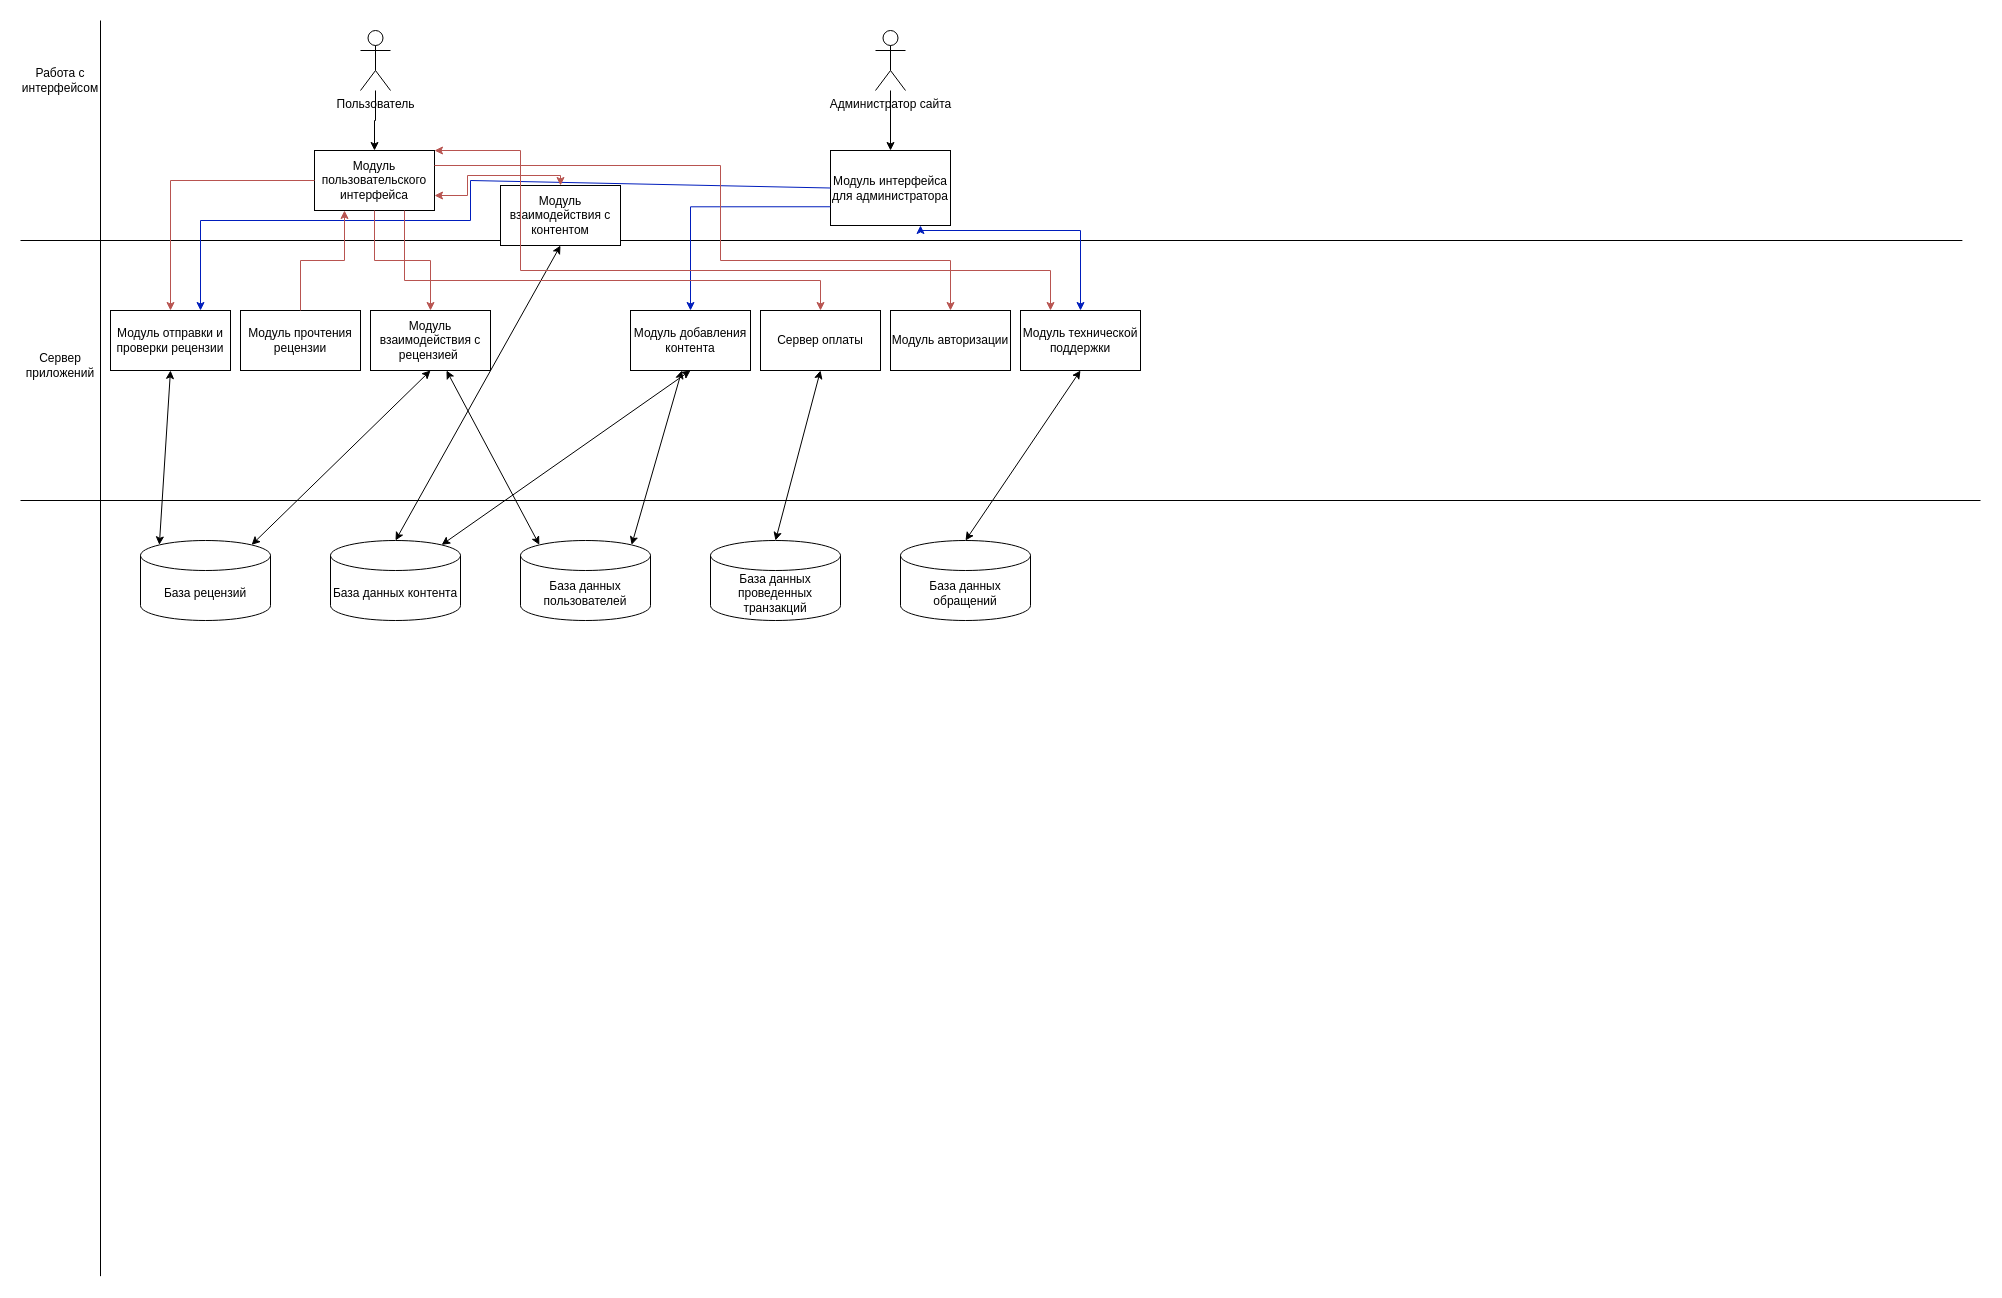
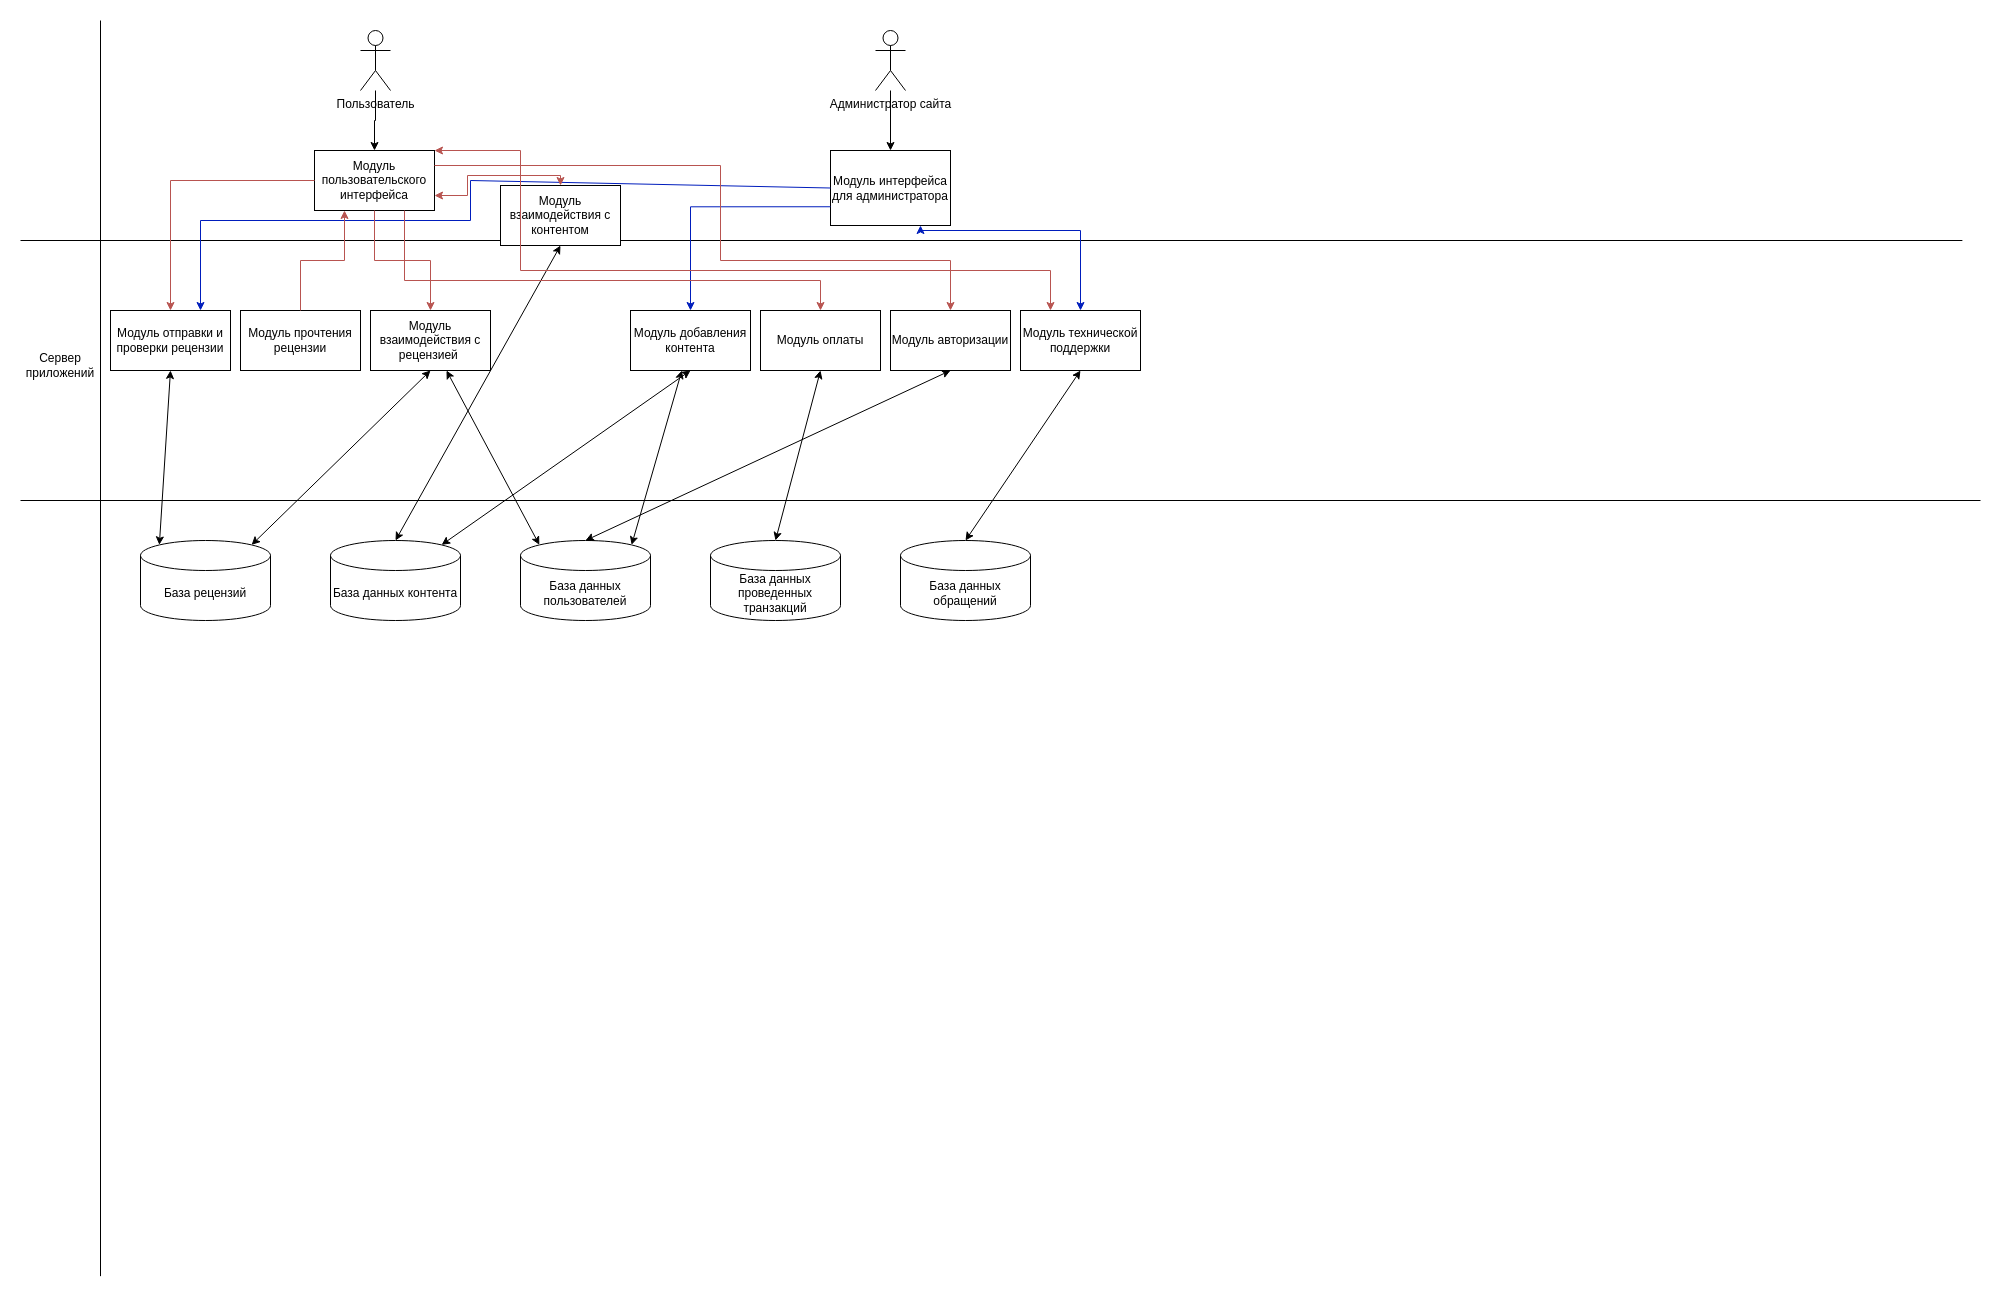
(61, 81) -> none
(821, 341) -> (821, 341)
none -> (810, 436)
